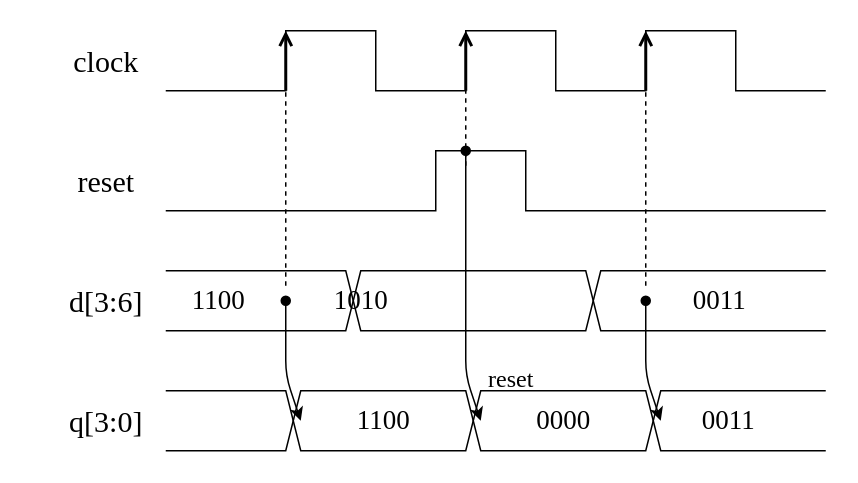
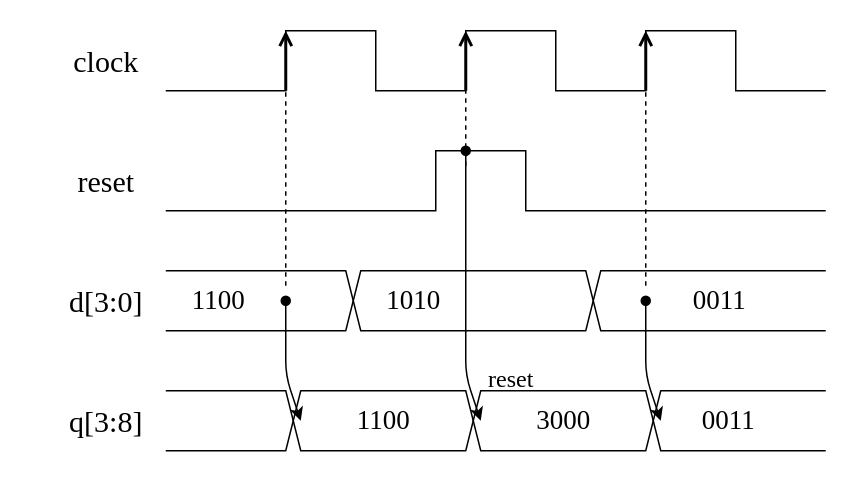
(107, 301) -> (107, 301)
(361, 301) -> (413, 301)
(107, 421) -> (107, 421)
(564, 421) -> (564, 421)
